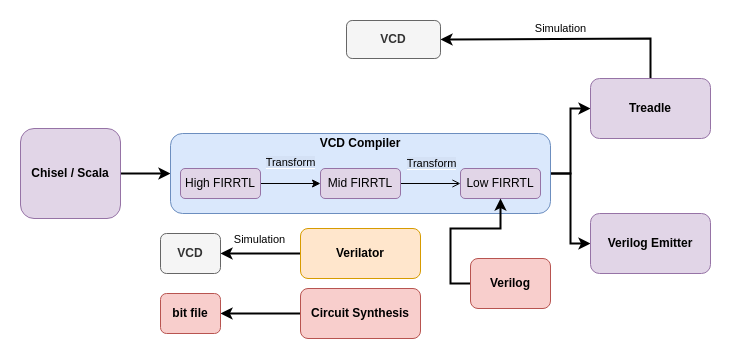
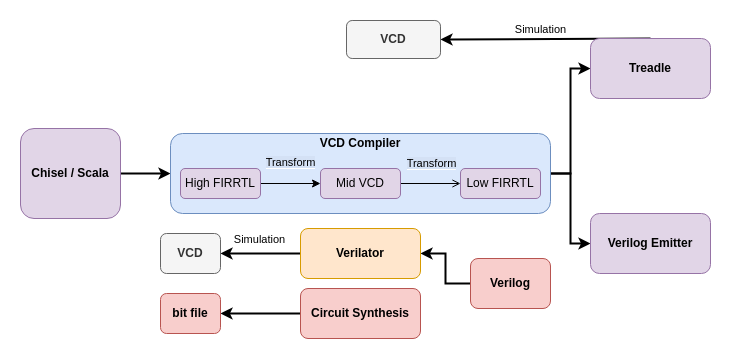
(651, 109) -> (651, 69)
(361, 184) -> (361, 184)
(459, 229) -> (446, 264)
